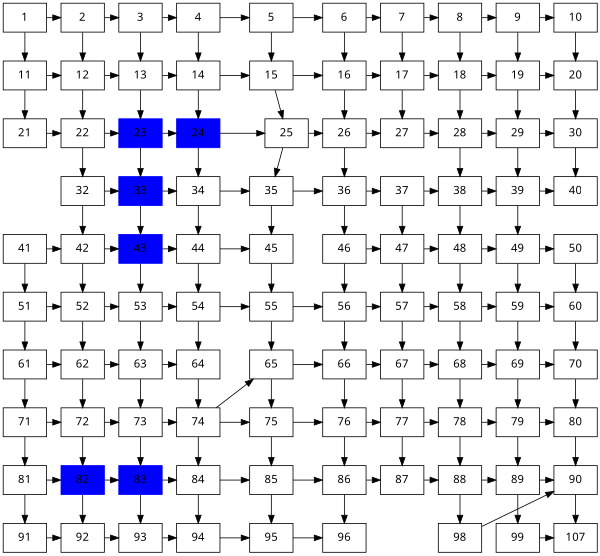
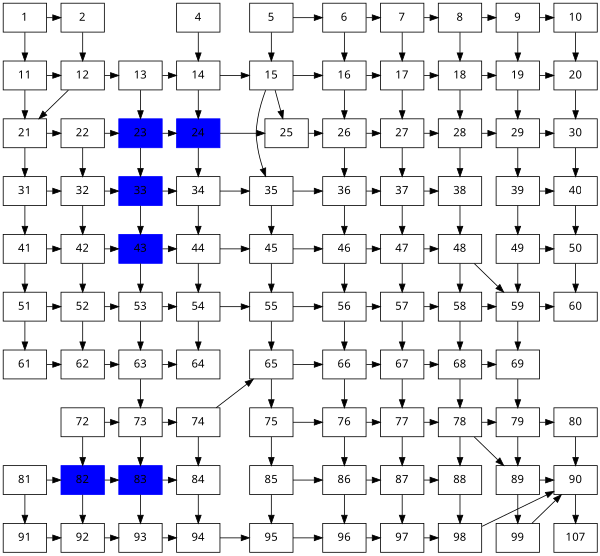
(140, 18) -> none
(231, 18) -> none
(83, 100) -> (57, 102)
(280, 158) -> (257, 127)
none -> (402, 158)
none -> (25, 191)
(485, 191) -> none
none -> (576, 216)
none -> (304, 249)
(485, 249) -> (486, 275)
(576, 364) -> none
(83, 389) -> none
(198, 389) -> none
(25, 422) -> none
(231, 422) -> none
(231, 480) -> none
(485, 480) -> (486, 448)
none -> (402, 538)
(543, 538) -> (544, 512)
